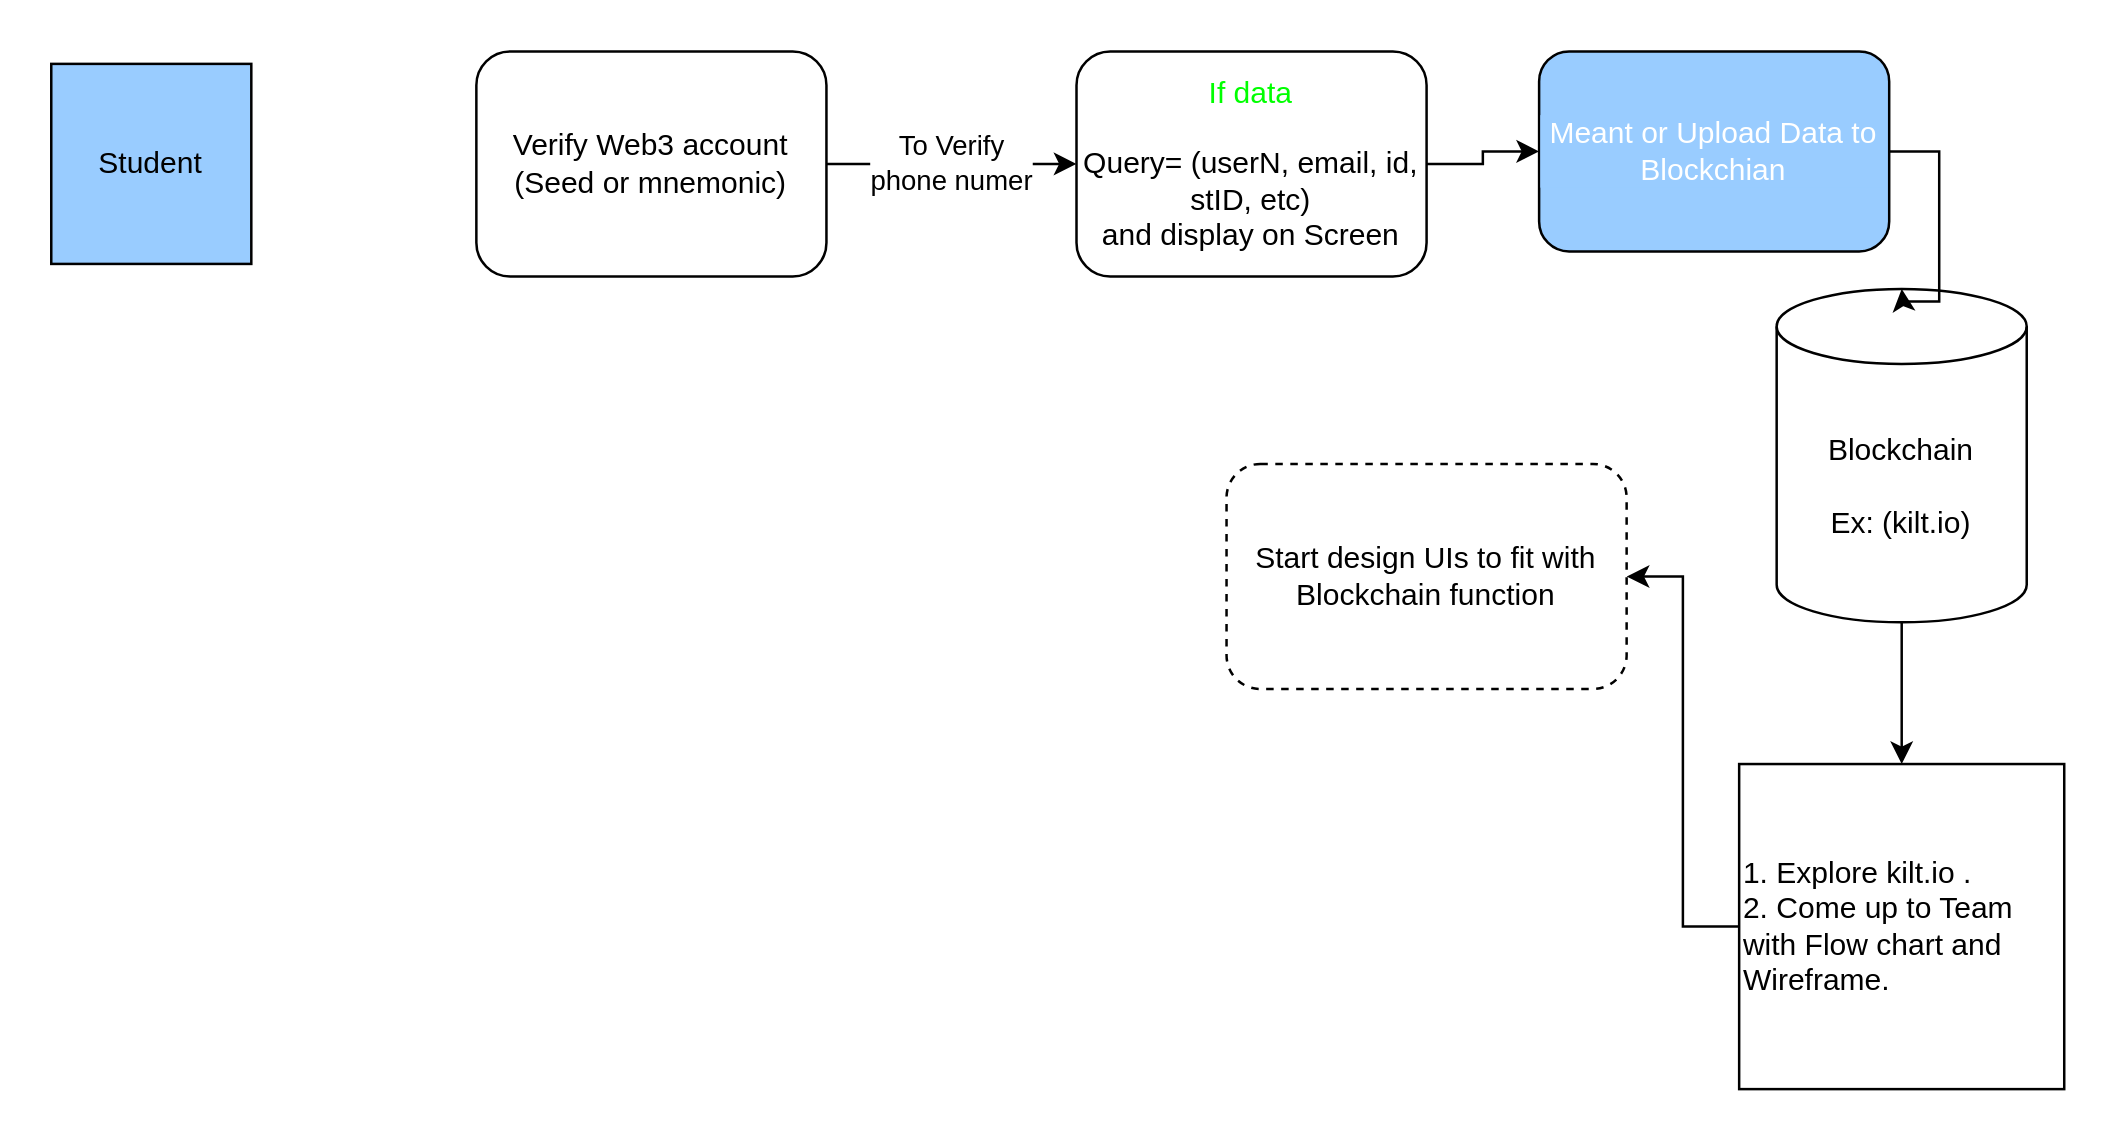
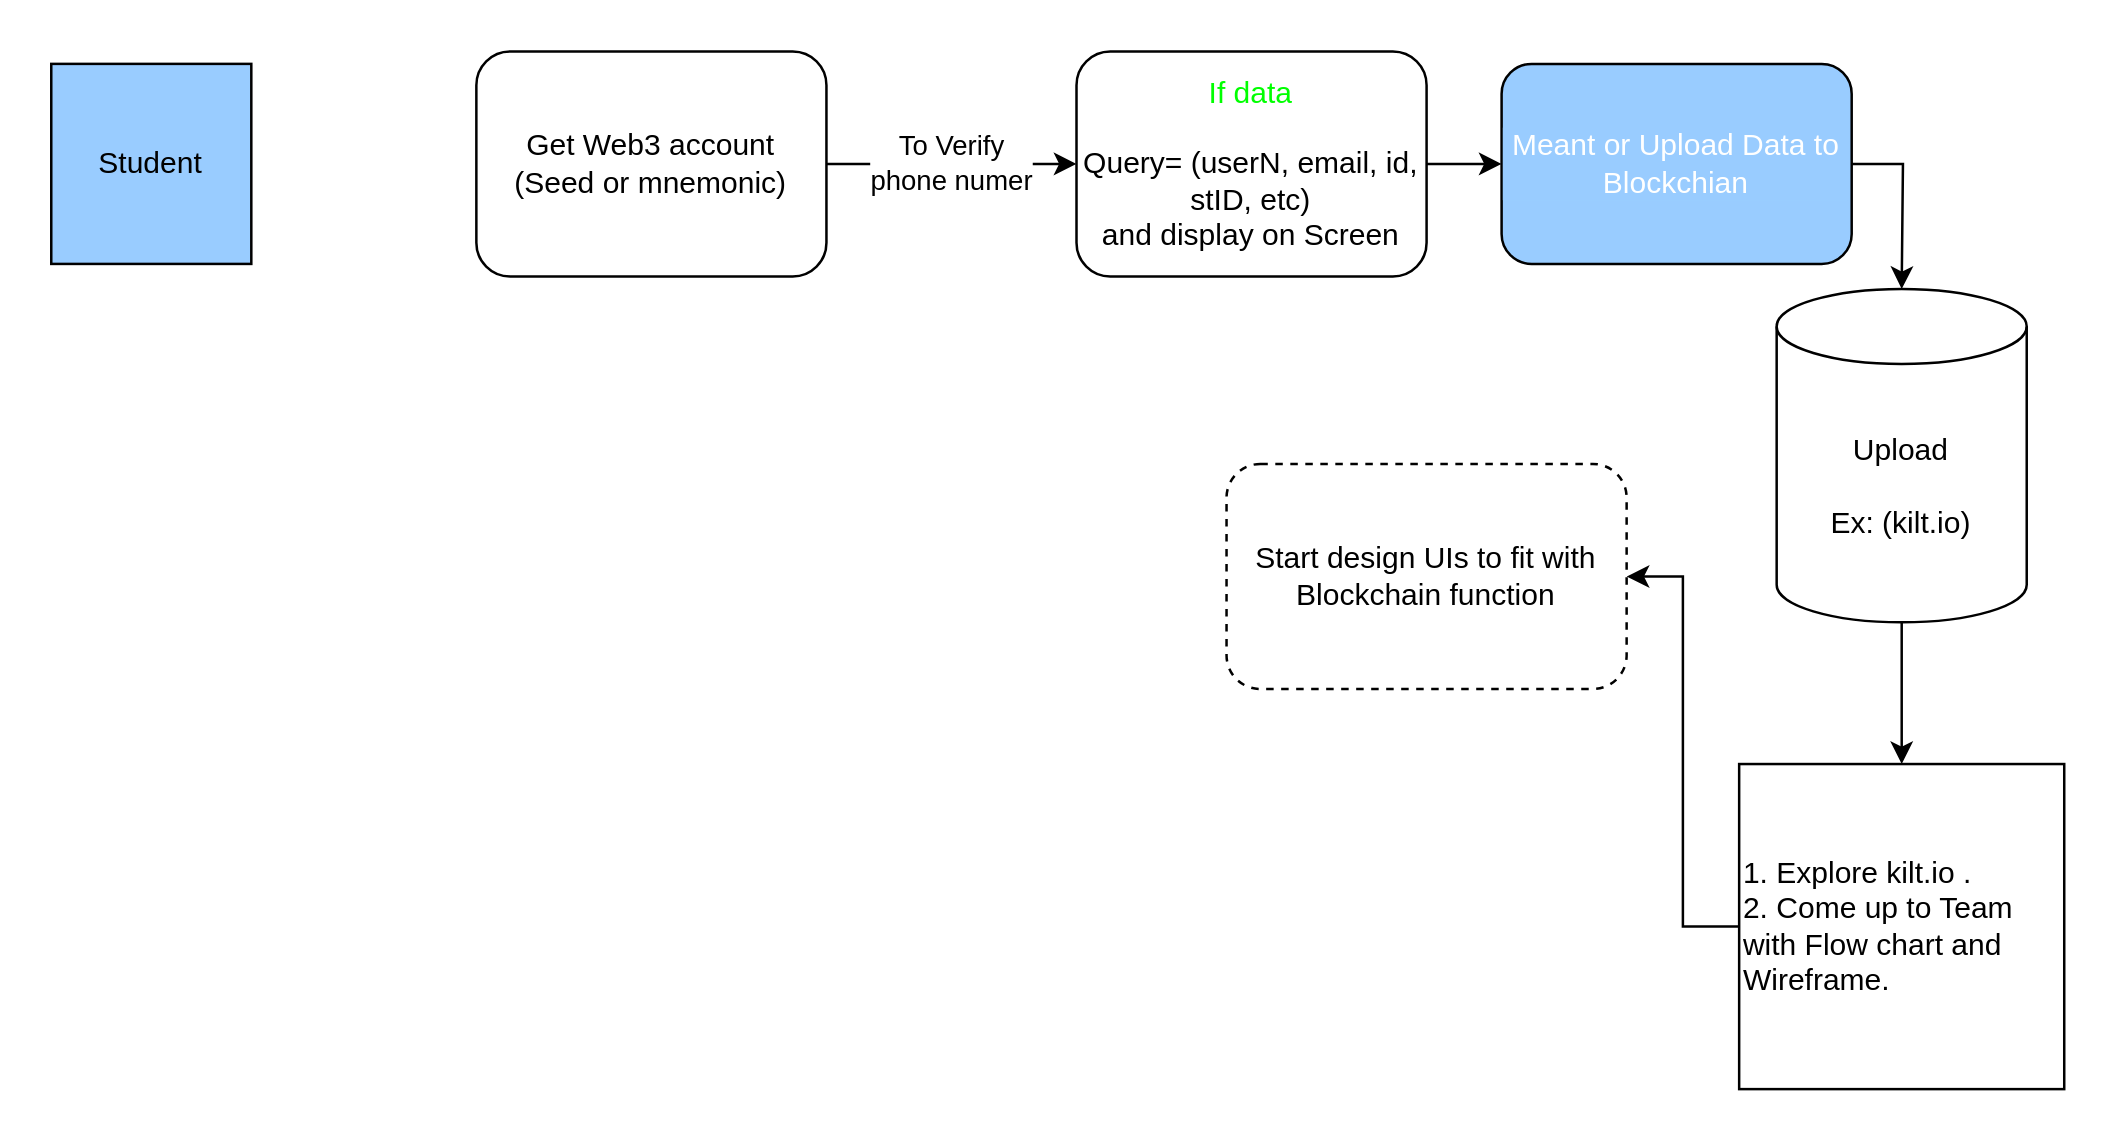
(1714, 151) -> (1676, 164)
(651, 164) -> (651, 164)
(1901, 486) -> (1901, 486)
